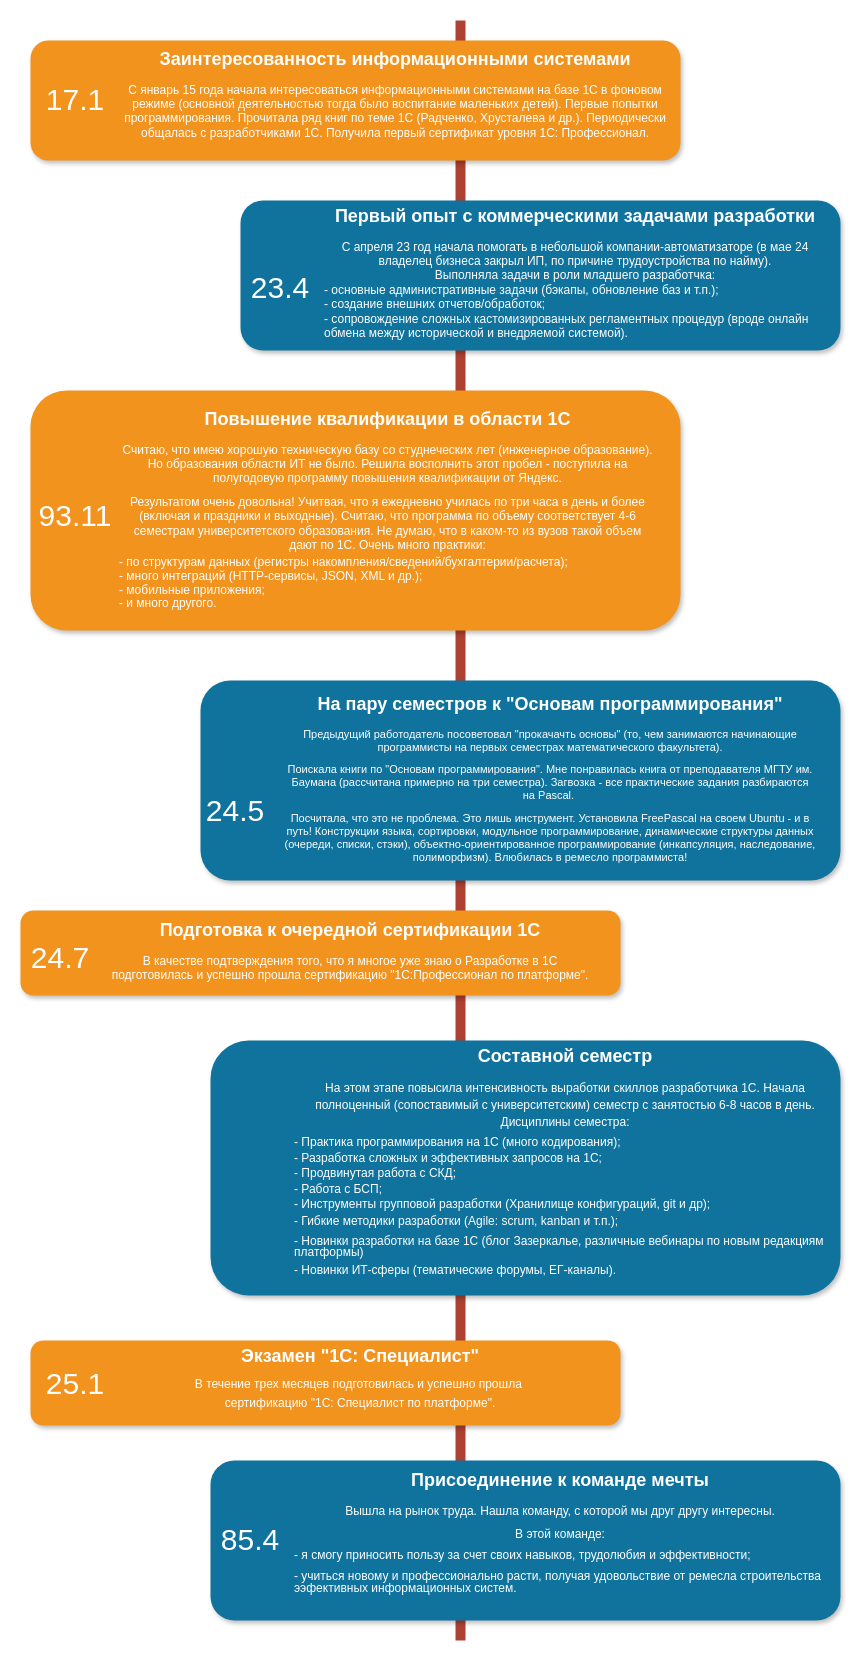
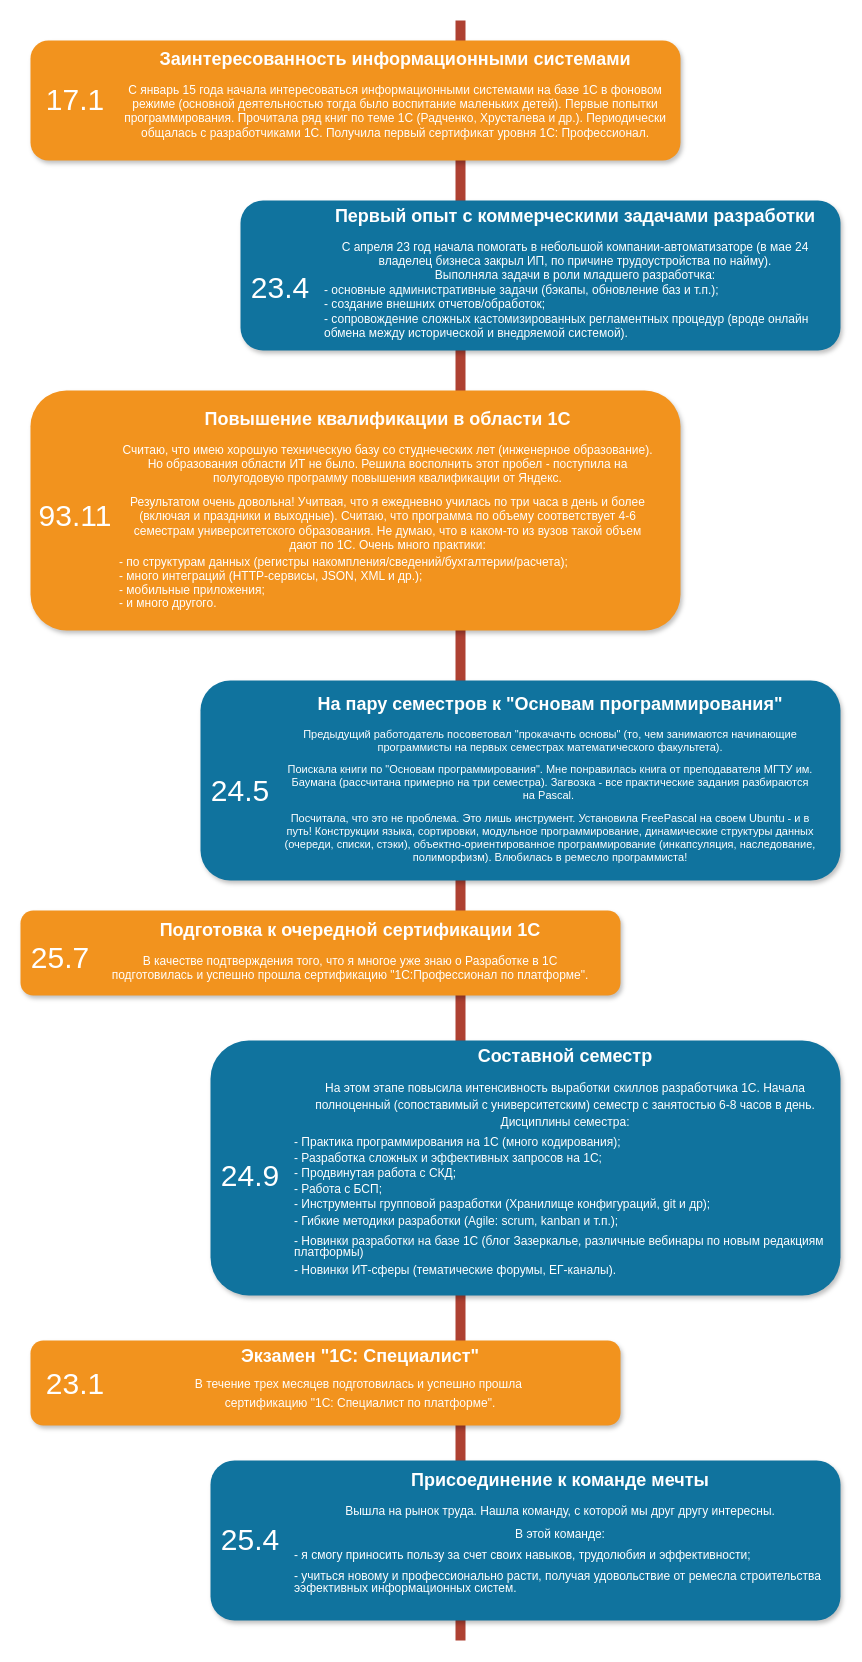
(236, 811) -> (241, 791)
(61, 958) -> (61, 958)
none -> (251, 1176)
(76, 1384) -> (76, 1384)
(251, 1540) -> (251, 1540)
